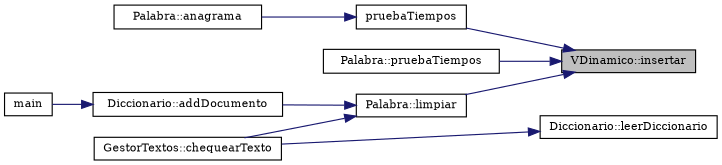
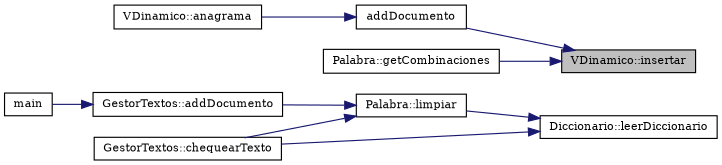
(188, 17) -> (188, 17)
(411, 17) -> (411, 17)
(411, 61) -> (411, 61)
(514, 85) -> (498, 114)
(188, 104) -> (188, 104)
